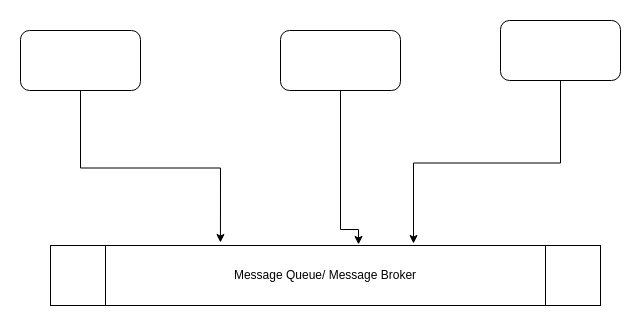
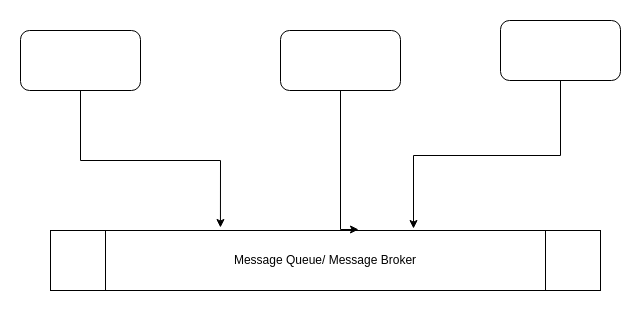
(326, 276) -> (326, 261)
